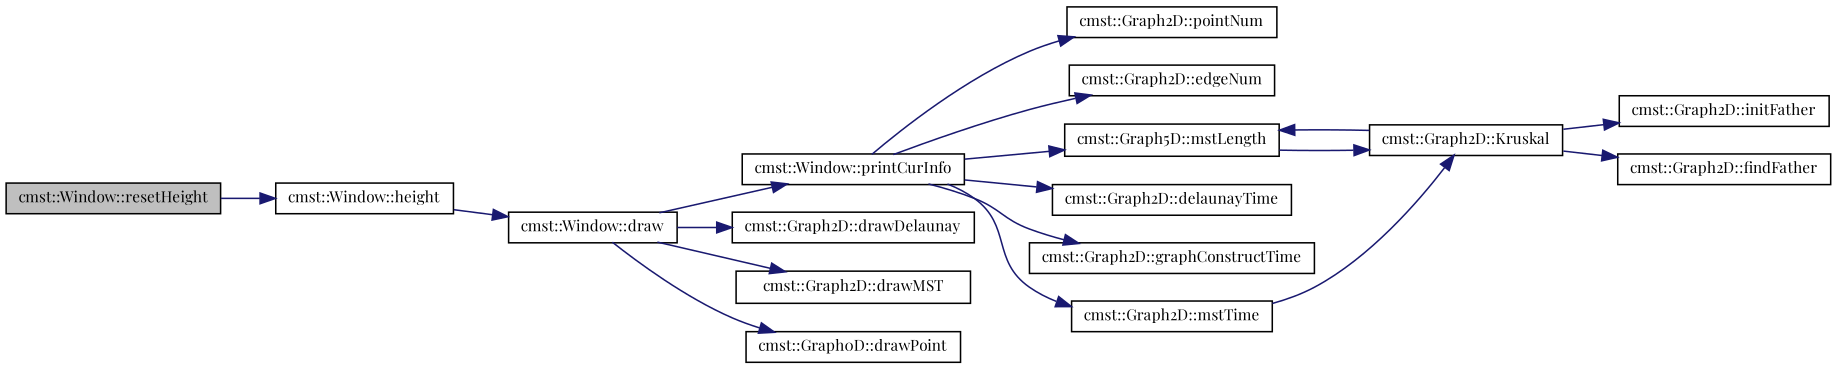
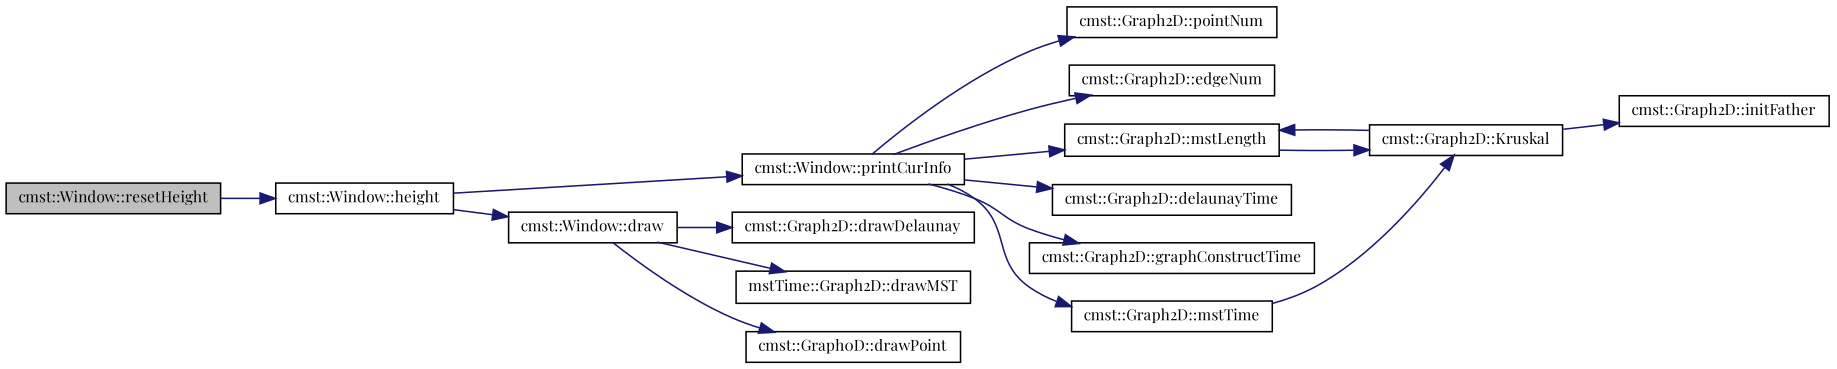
(1172, 140) -> (1172, 140)
(1724, 169) -> none
(716, 200) -> (590, 185)
(853, 287) -> (853, 287)
